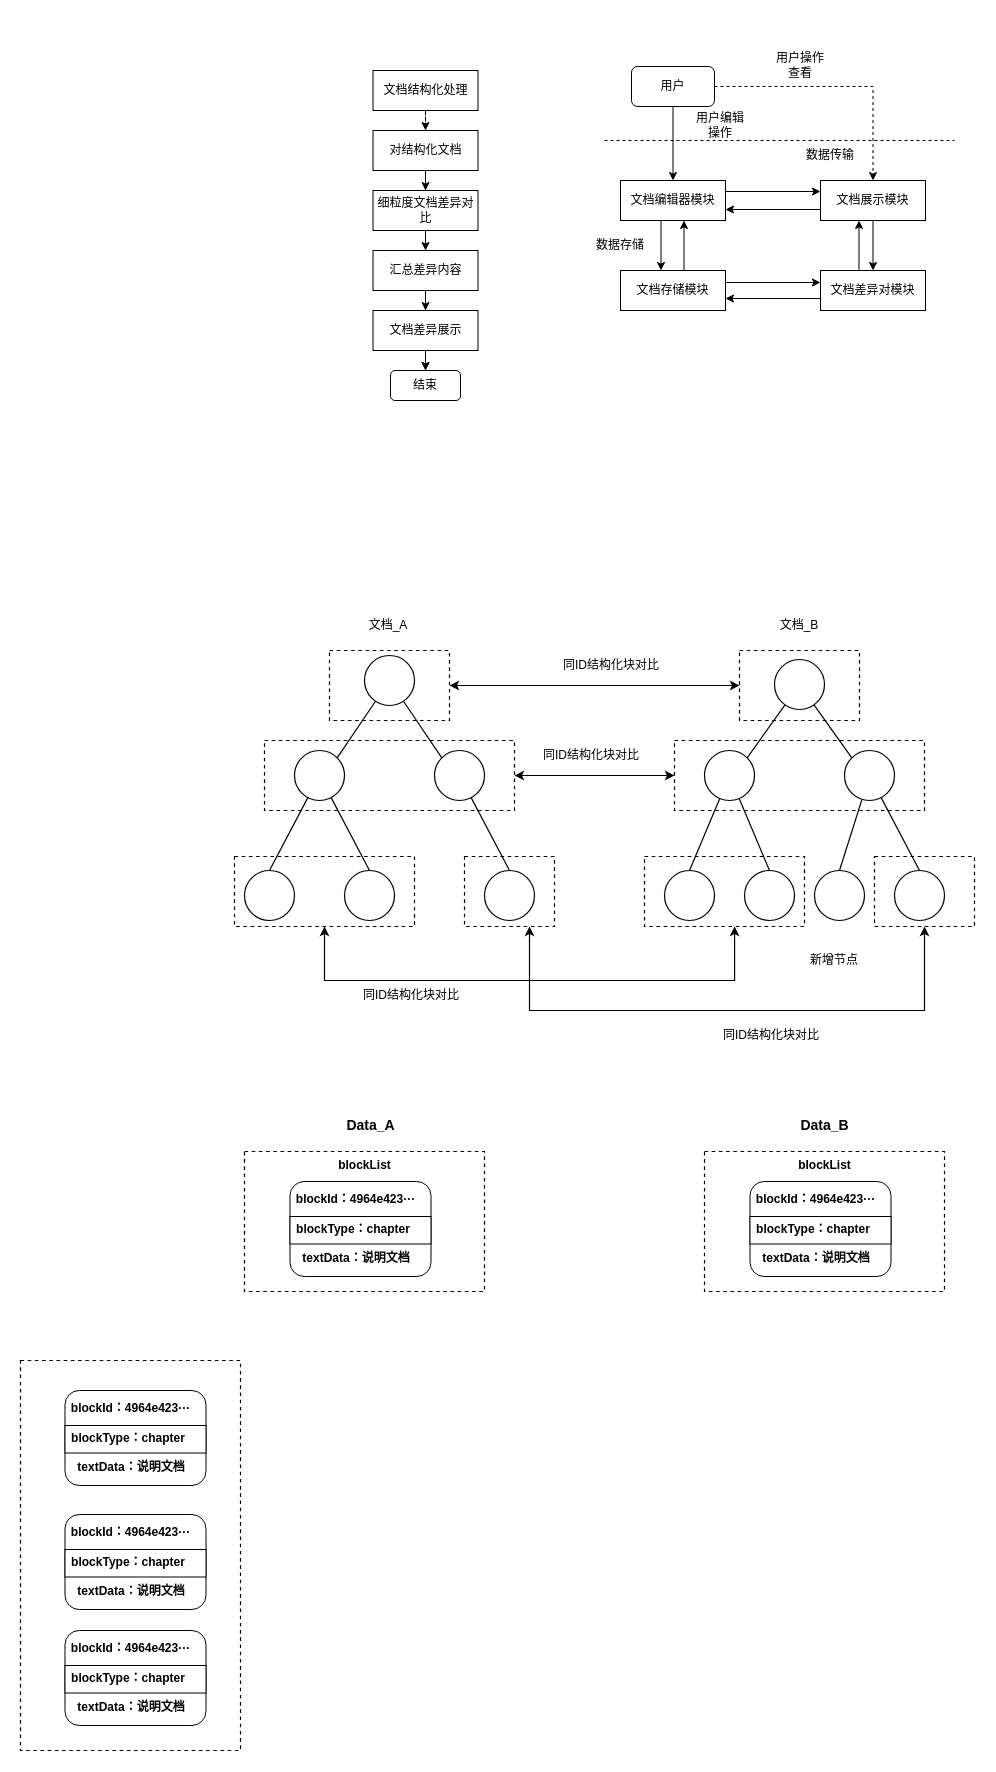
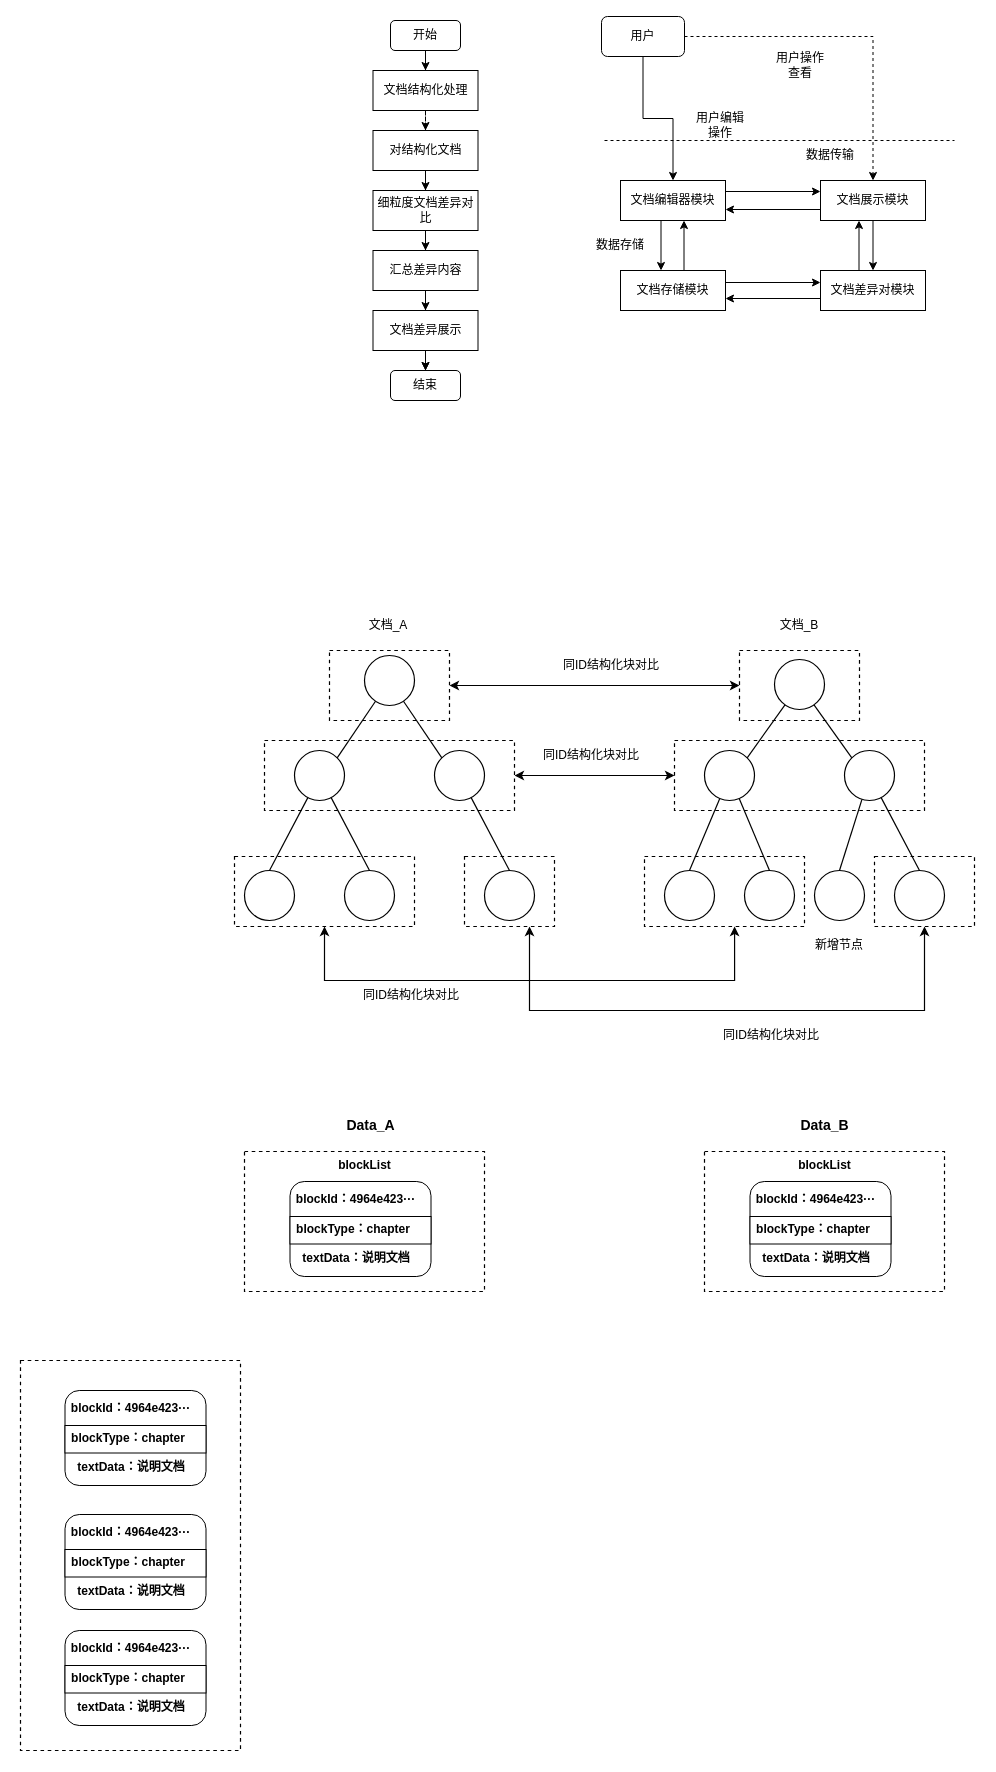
none -> (426, 36)
none -> (426, 65)
(673, 87) -> (643, 37)
(835, 961) -> (840, 946)
